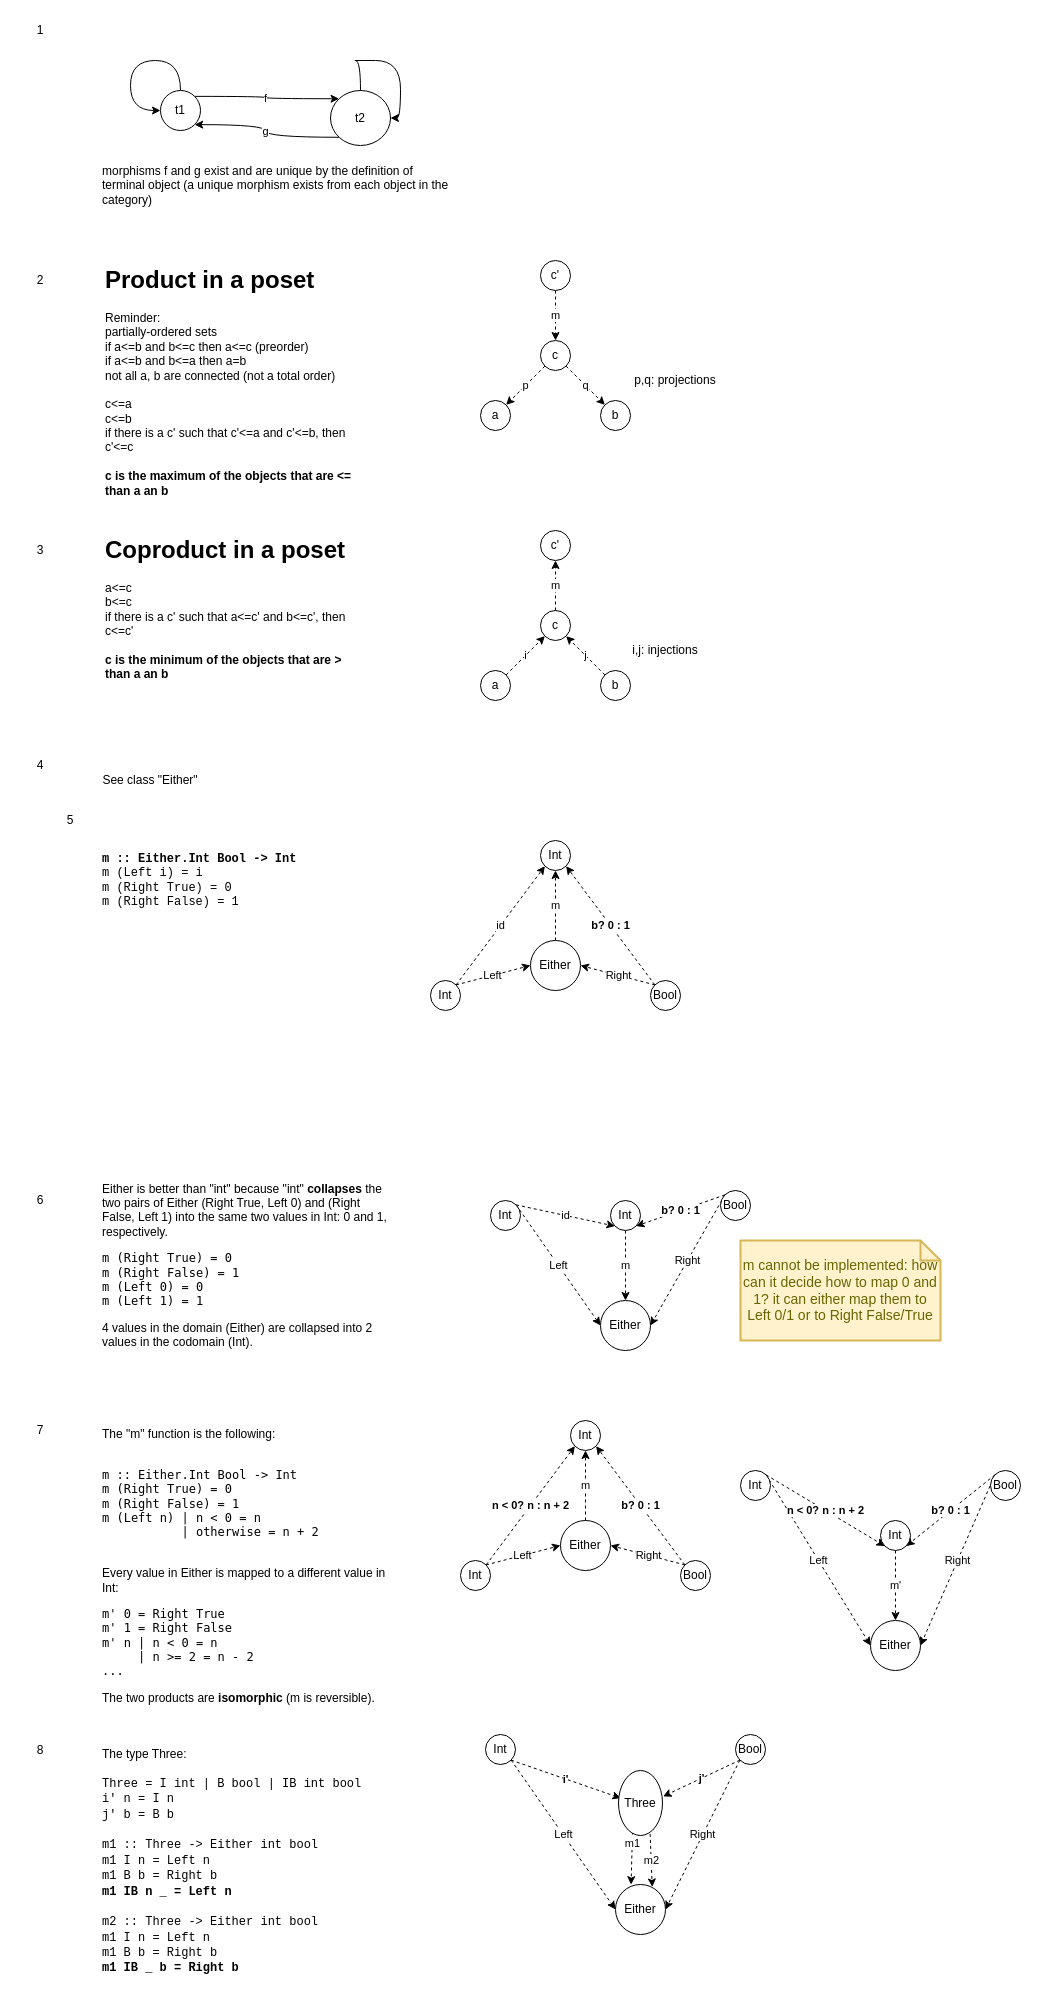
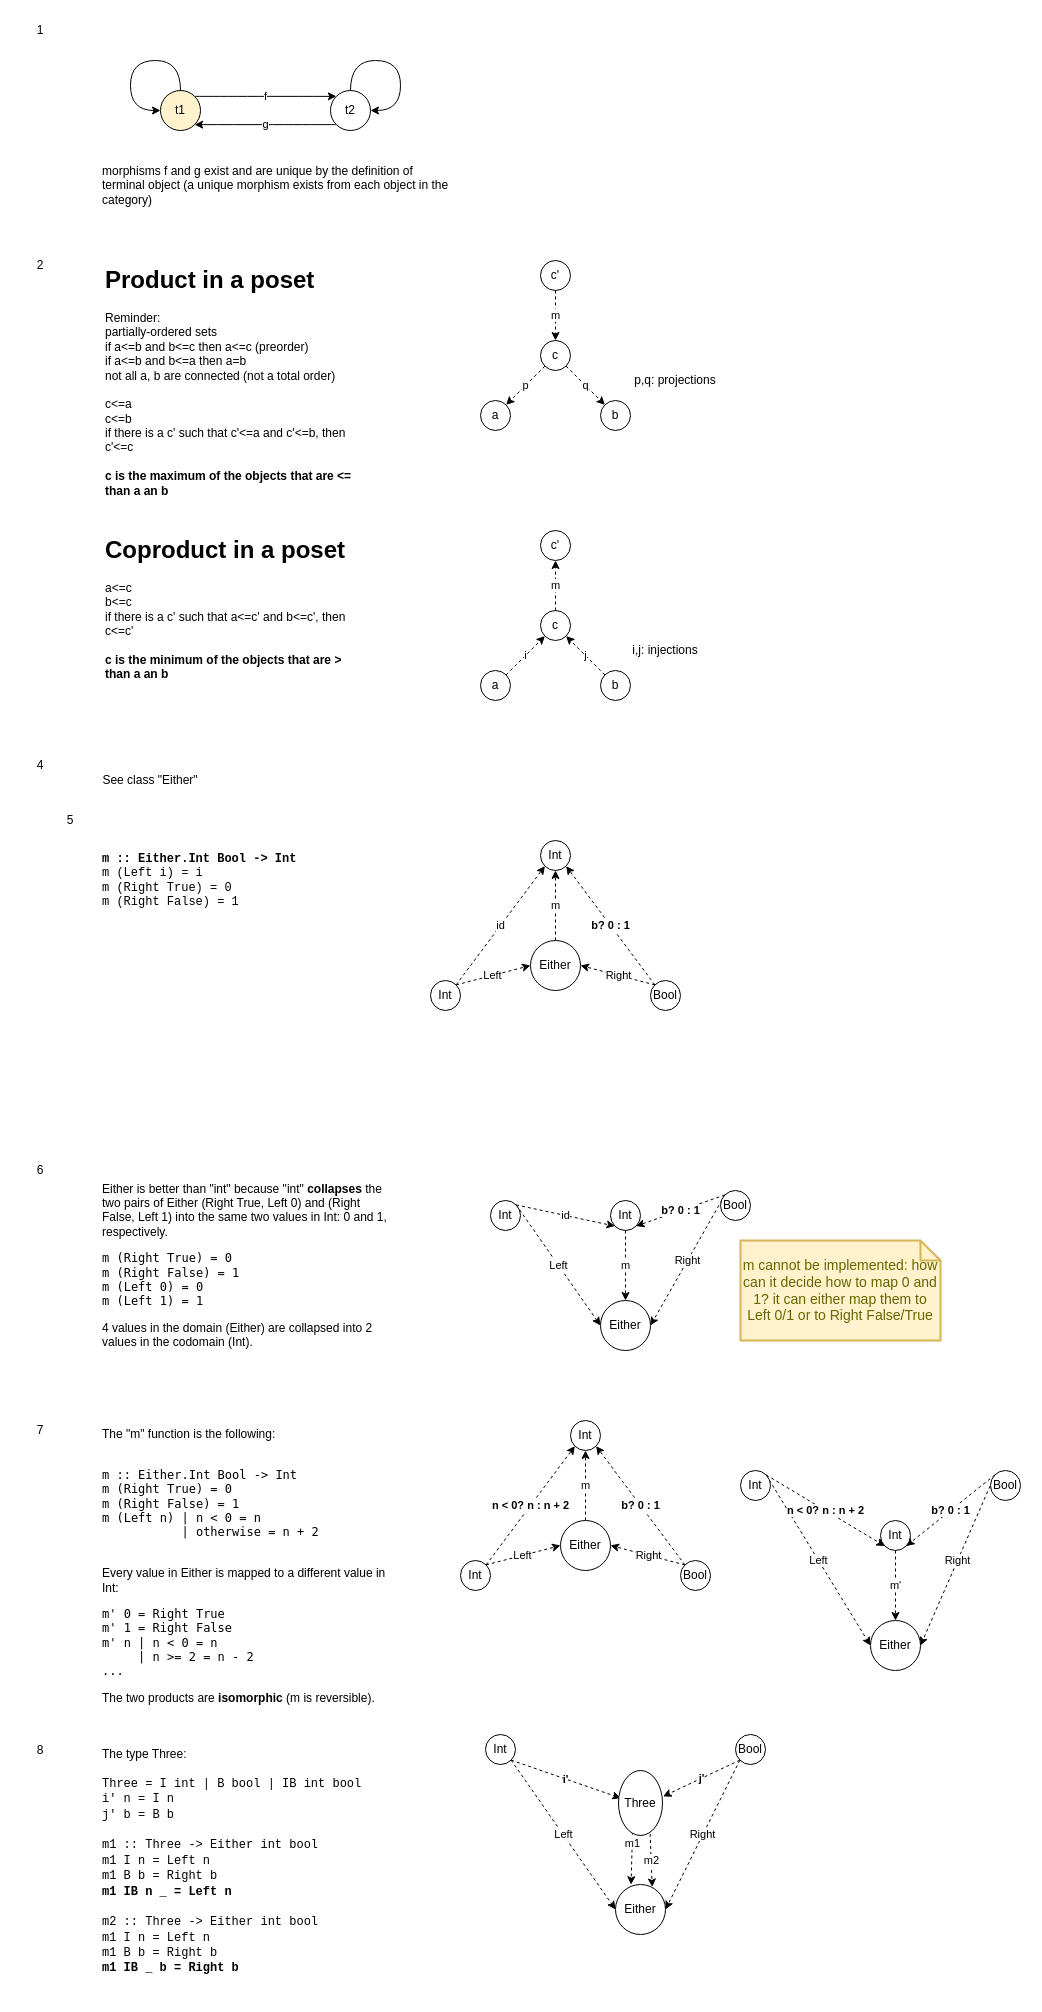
(181, 111) -> (181, 111)
(361, 118) -> (351, 111)
(41, 281) -> (41, 266)
(41, 551) -> none
(41, 1201) -> (41, 1171)
